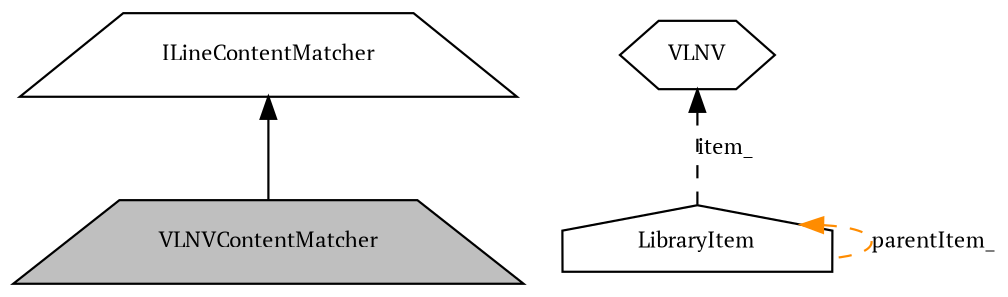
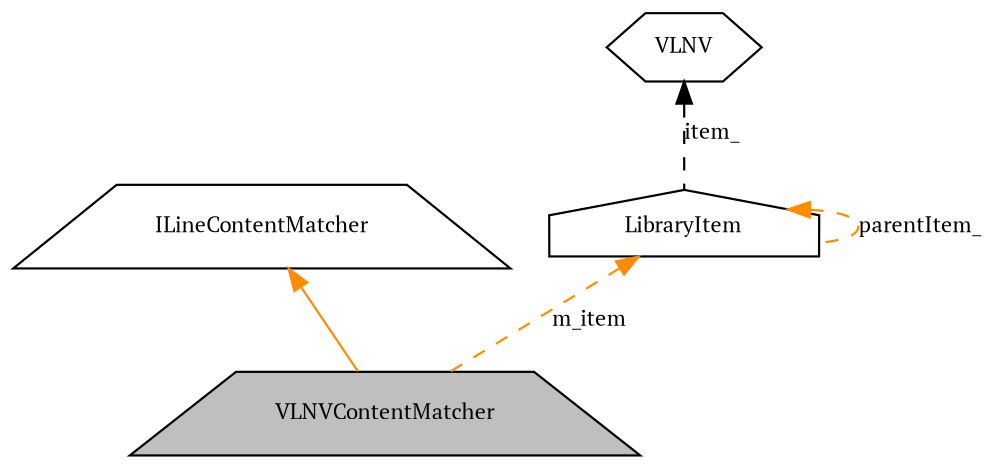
(268, 159) -> (330, 329)
none -> (535, 320)
